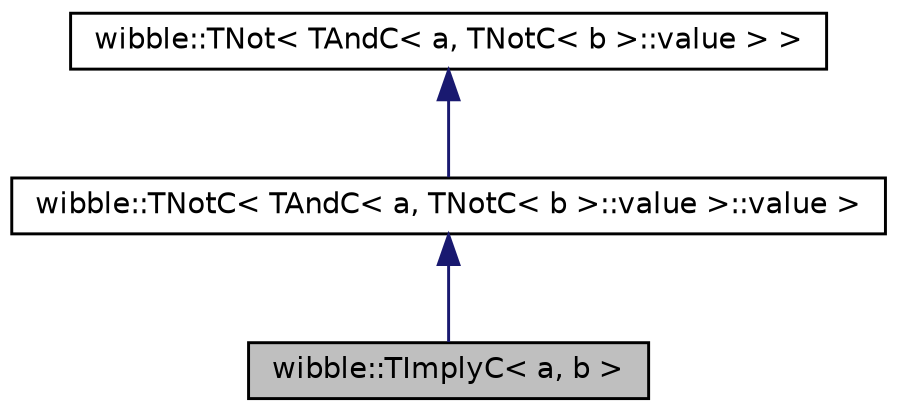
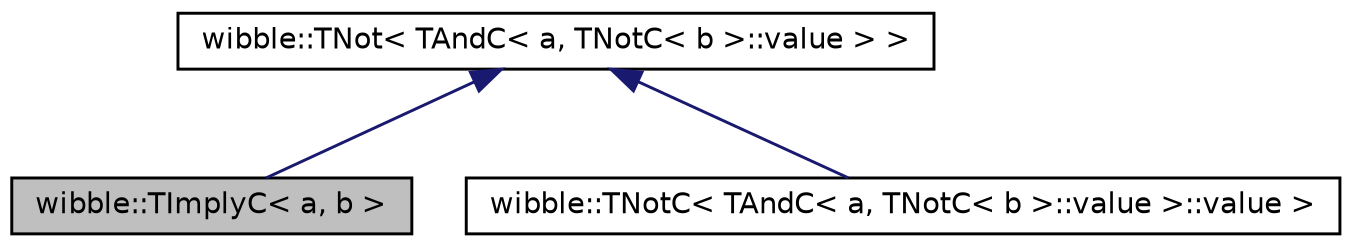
(449, 304) -> (370, 130)
